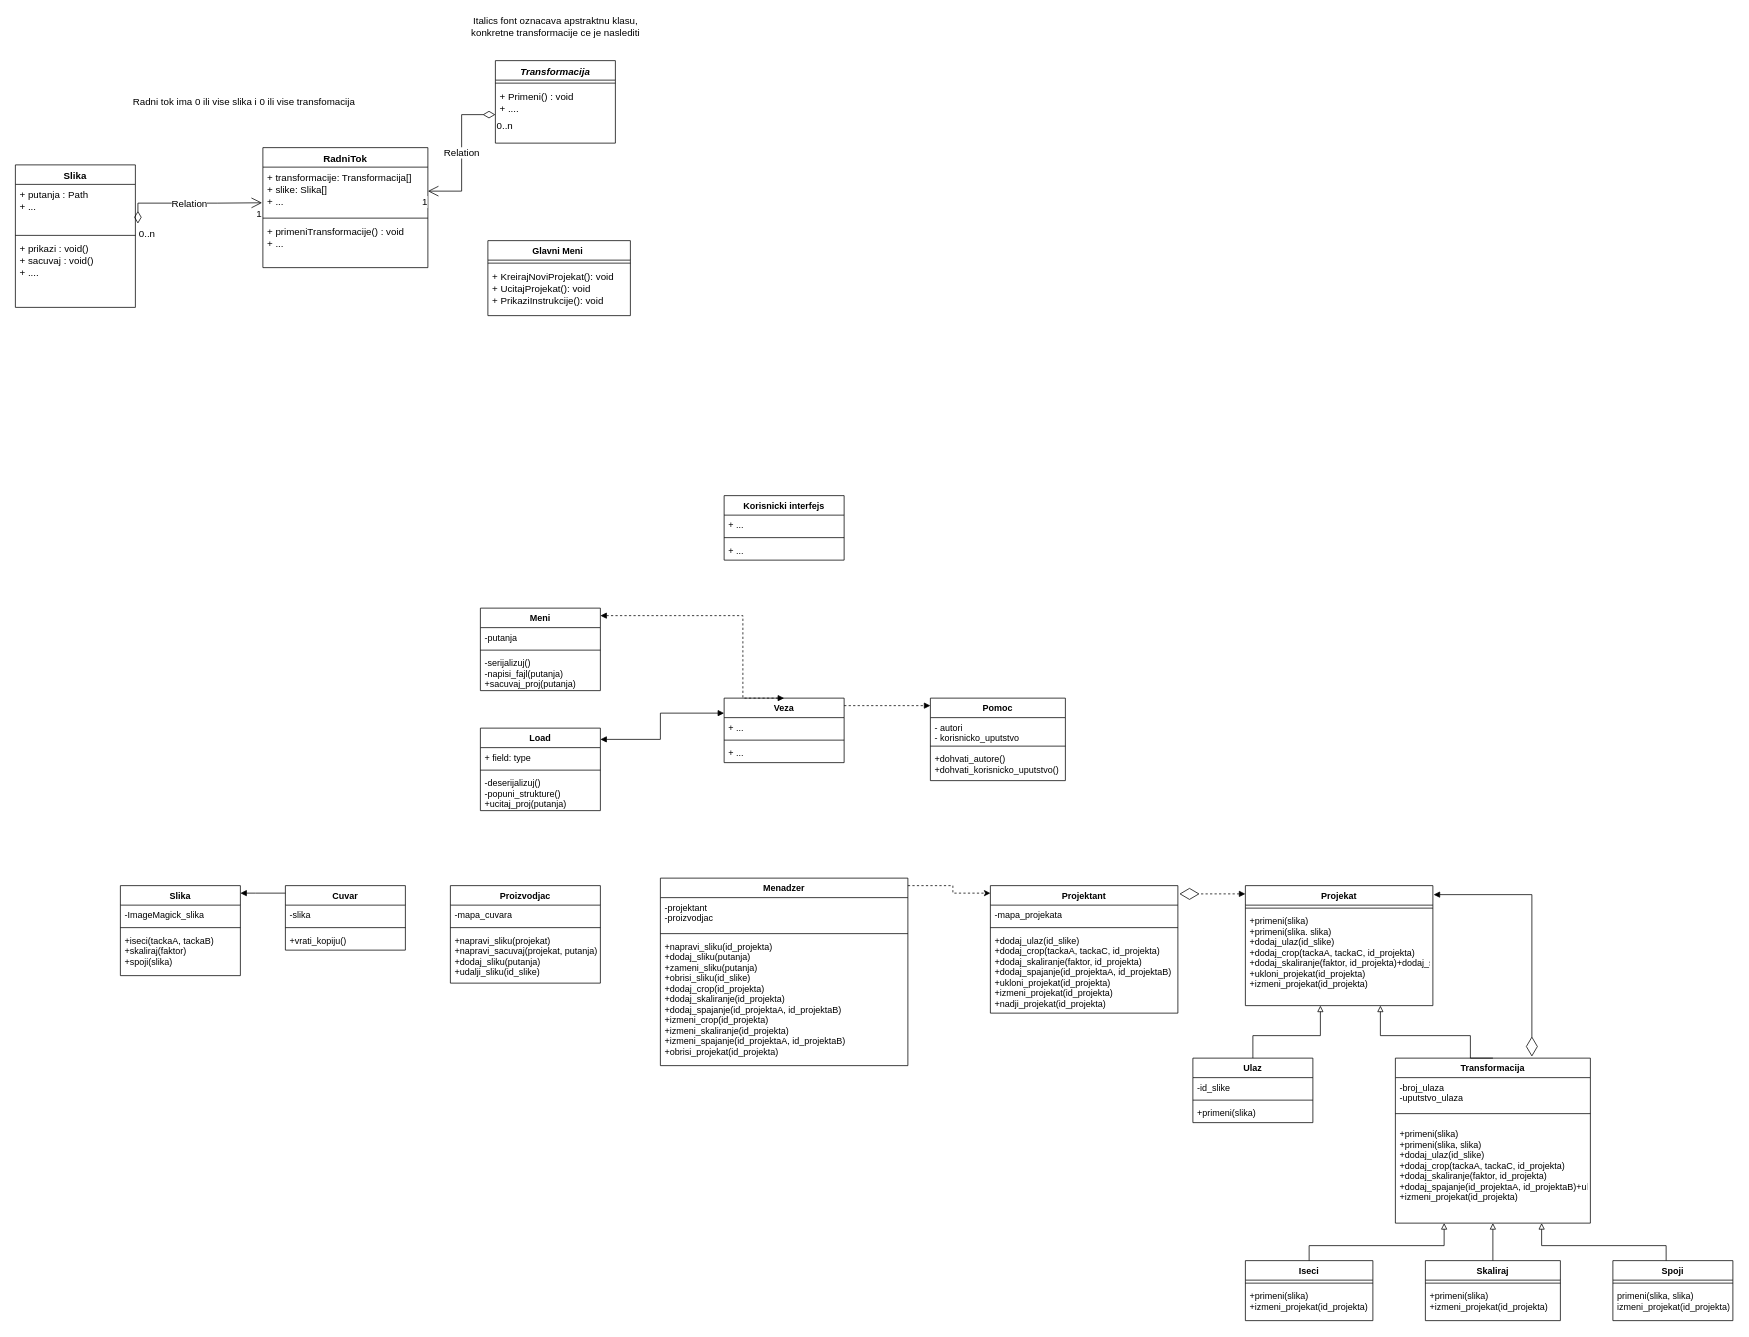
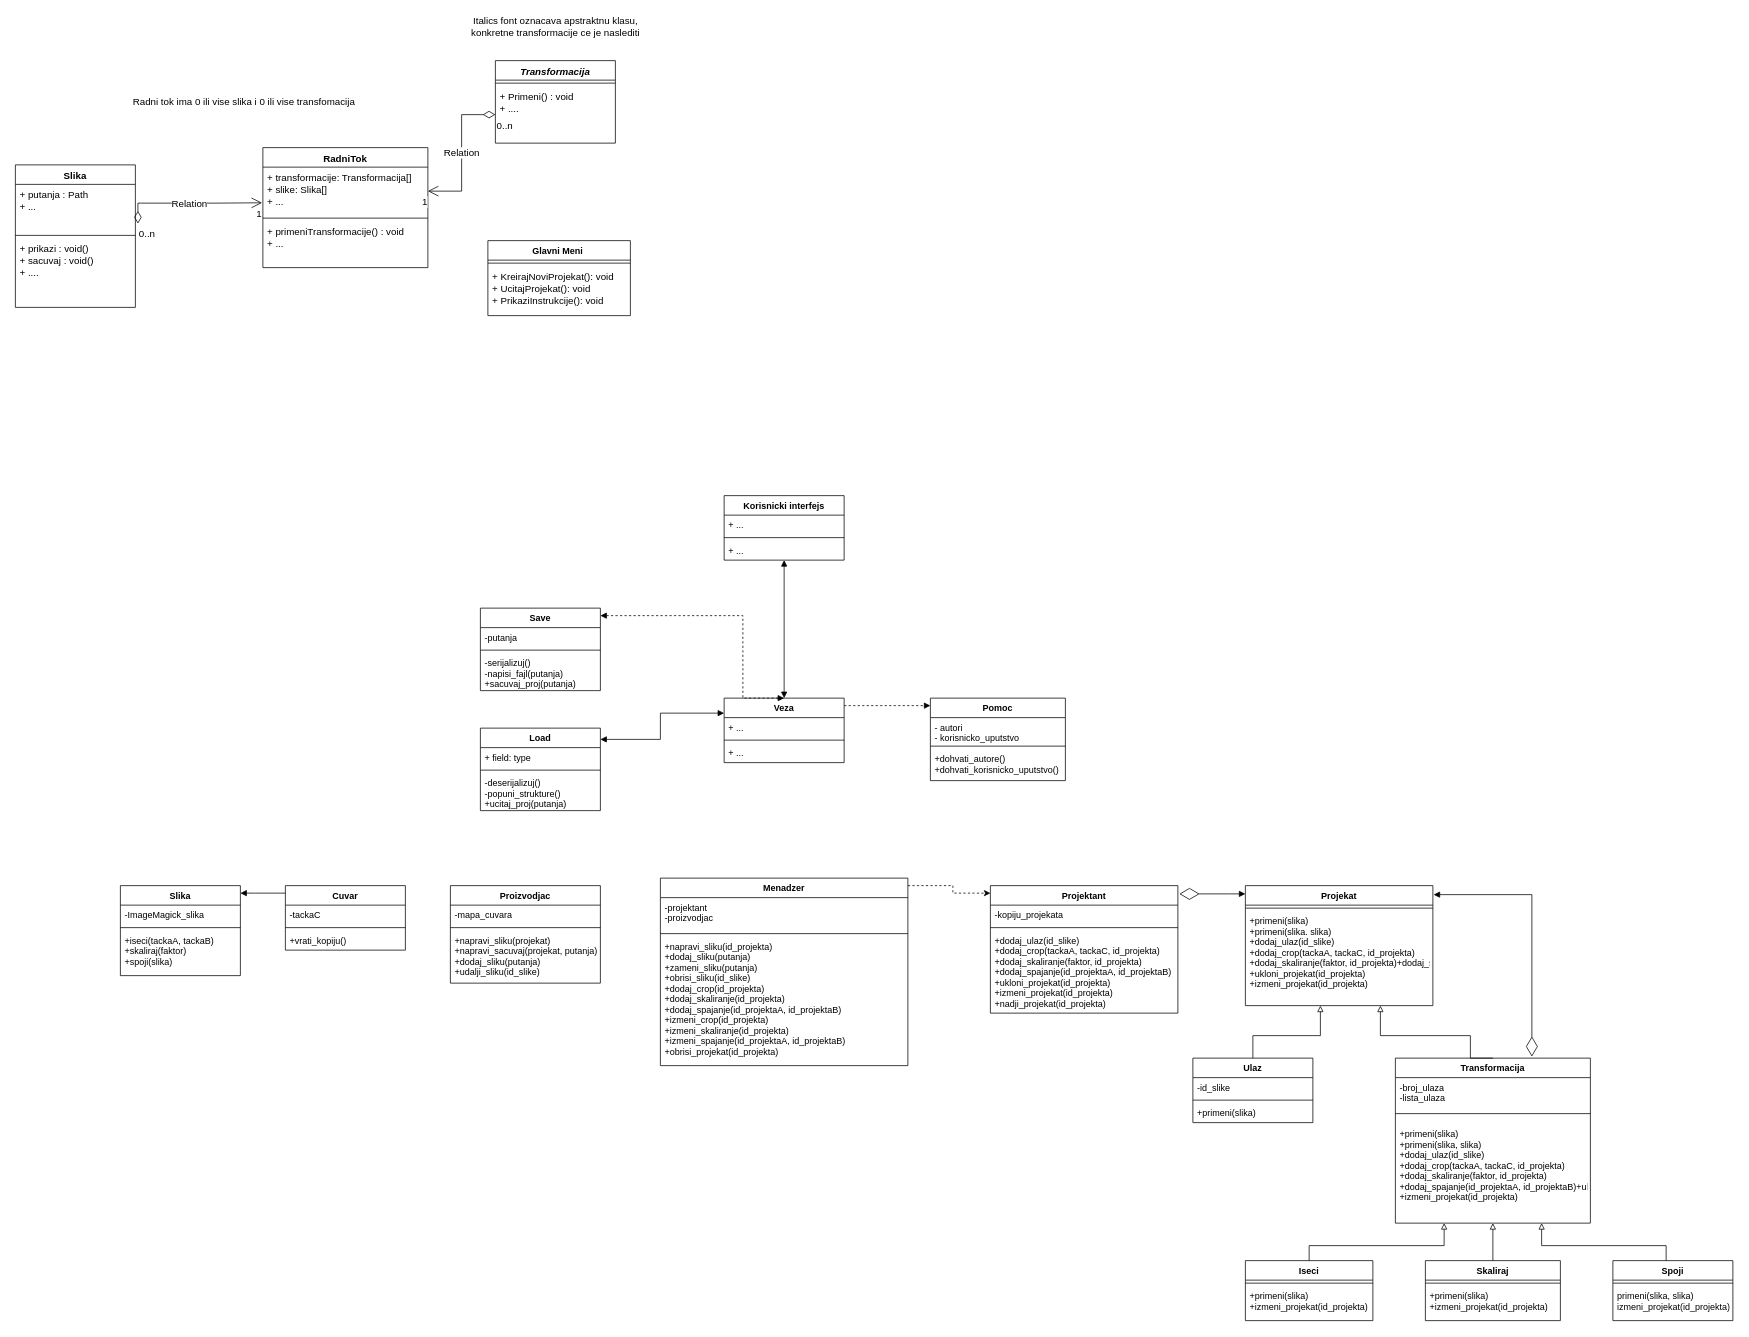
(540, 618) -> (540, 618)
none -> (784, 691)
(1218, 894) -> (1218, 894)
(302, 915) -> (307, 915)
(1032, 915) -> (1036, 915)
(1426, 1088) -> (1426, 1088)
